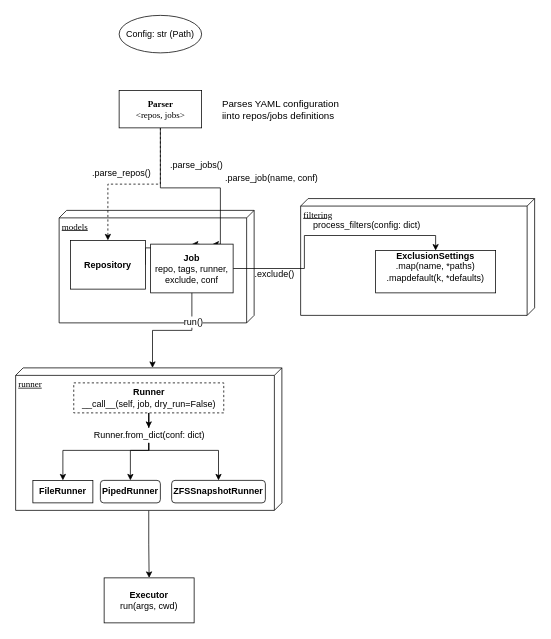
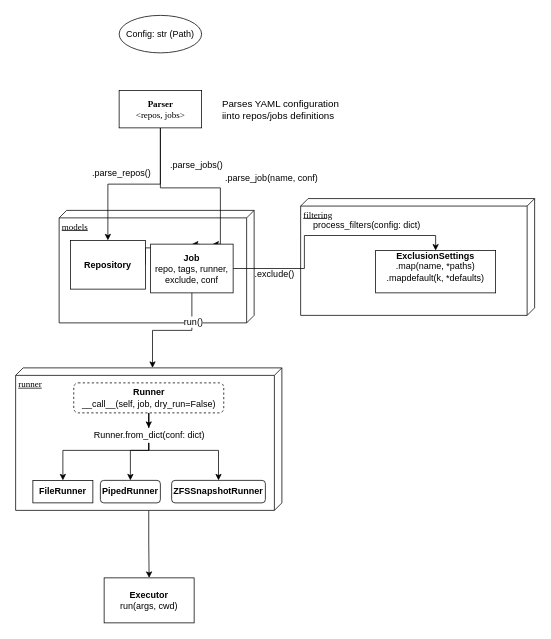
(134, 184) -> (134, 184)
(149, 398) -> (149, 398)
